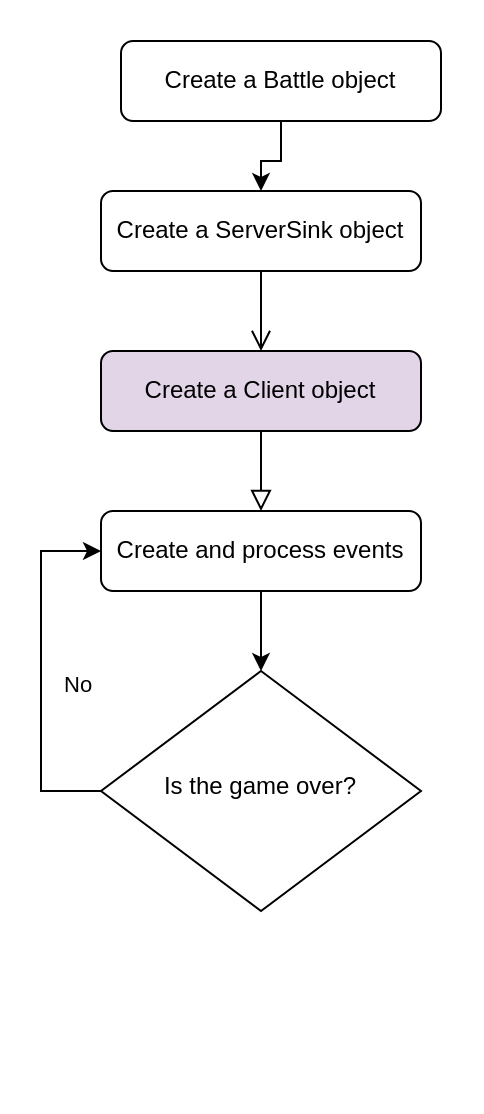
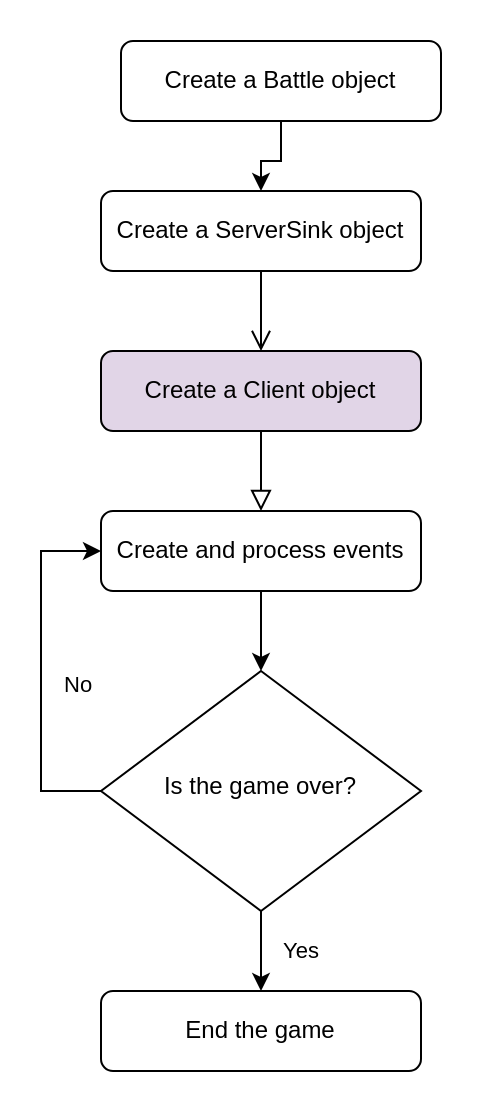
none -> (261, 944)
none -> (261, 1031)
